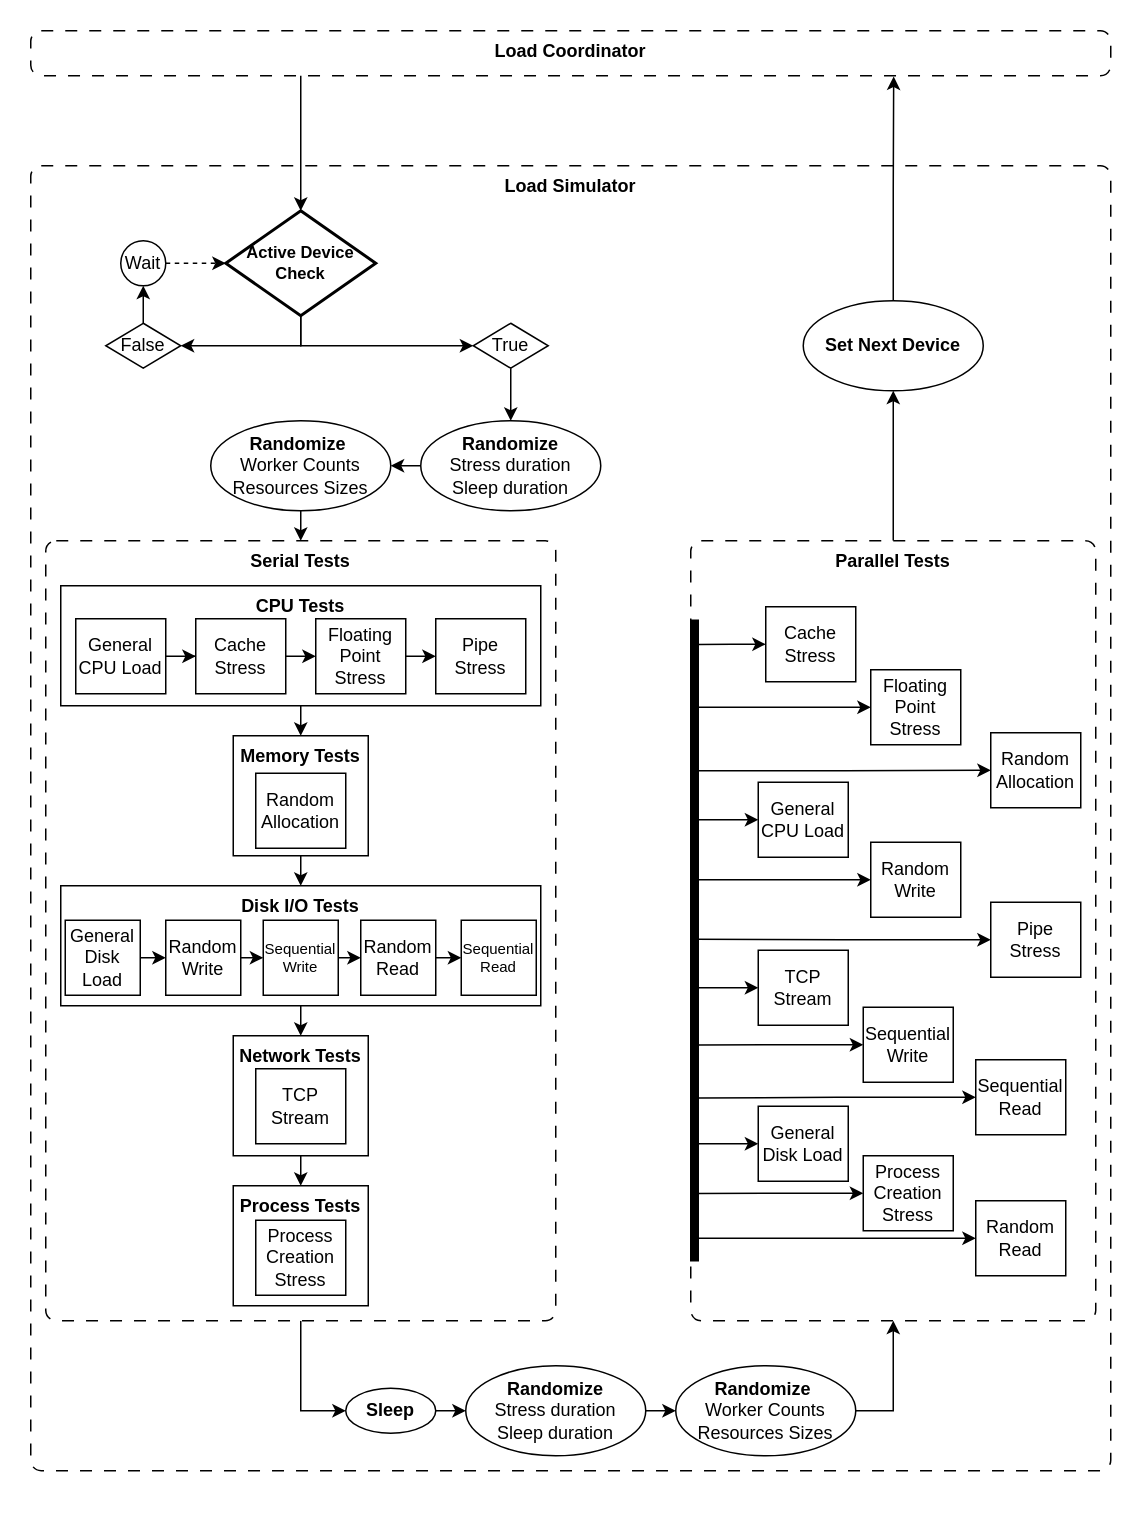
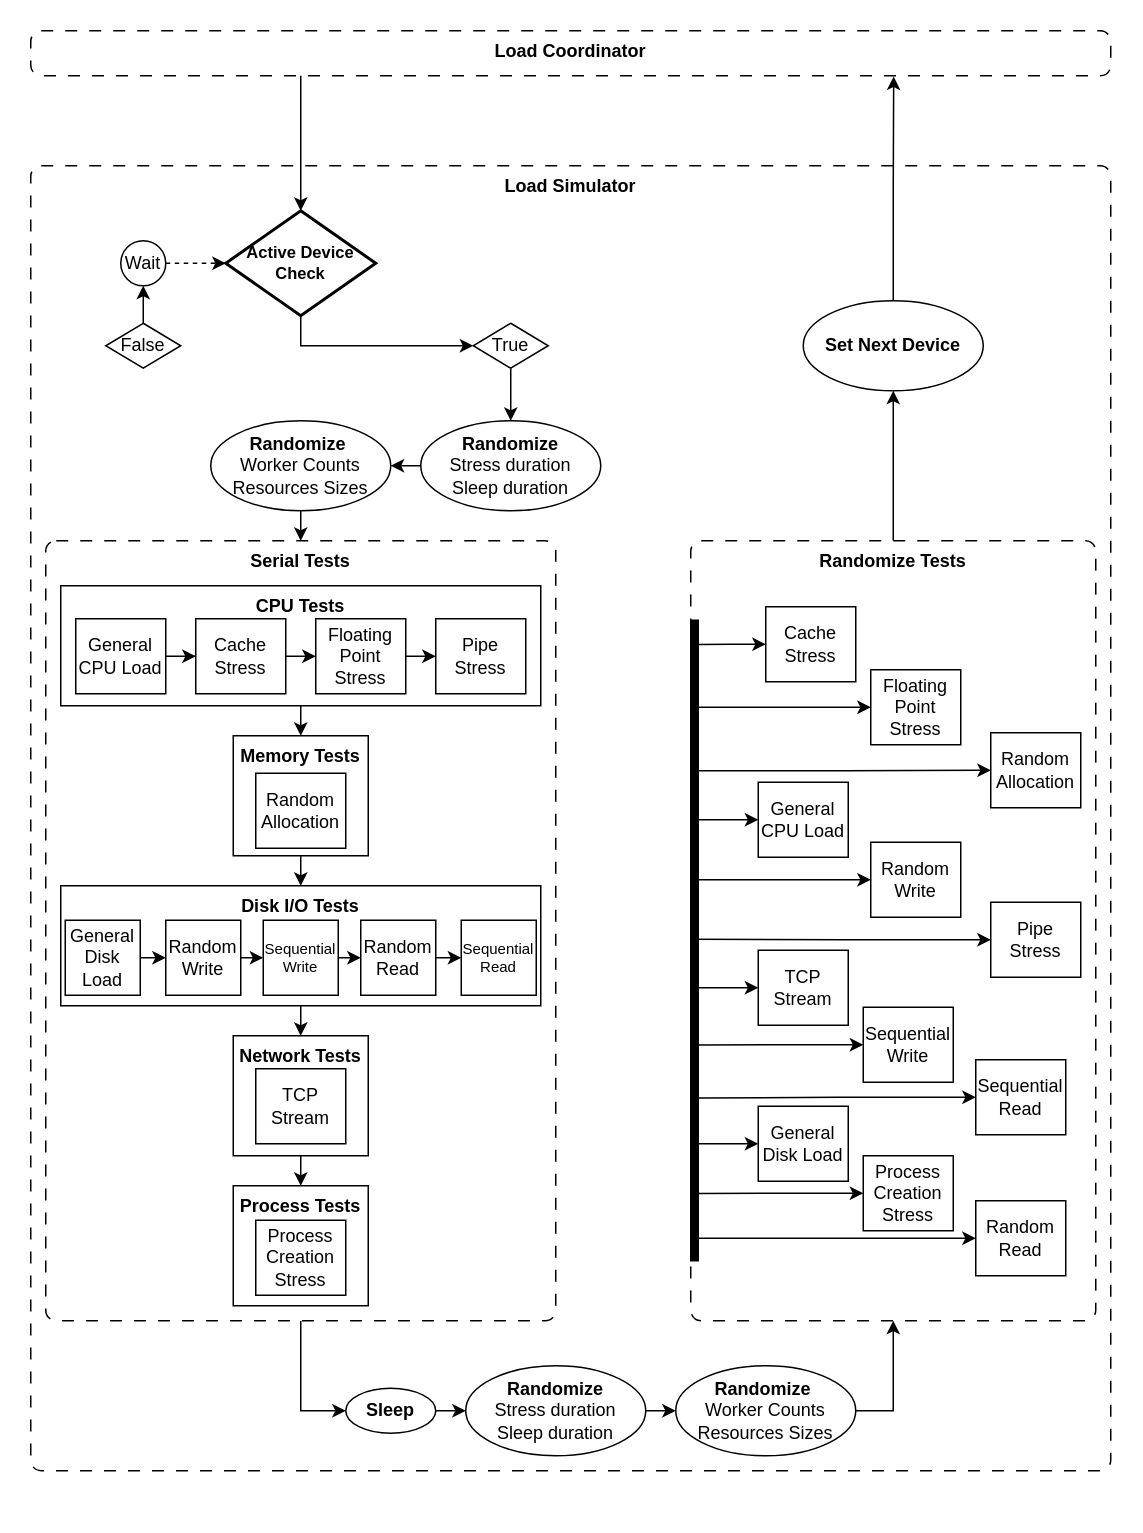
(245, 346) -> none
(893, 562) -> (893, 562)
